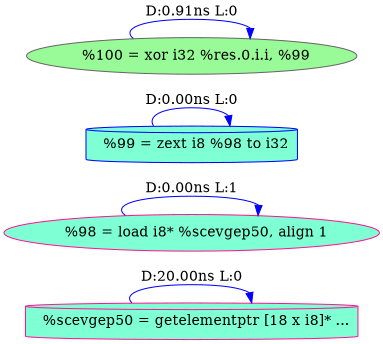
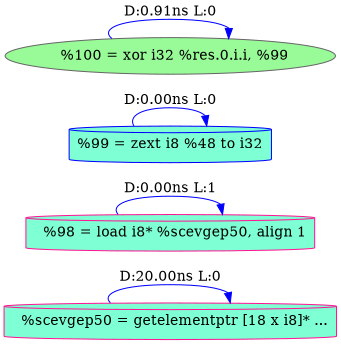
(192, 144) -> (170, 144)
(192, 233) -> (170, 233)
